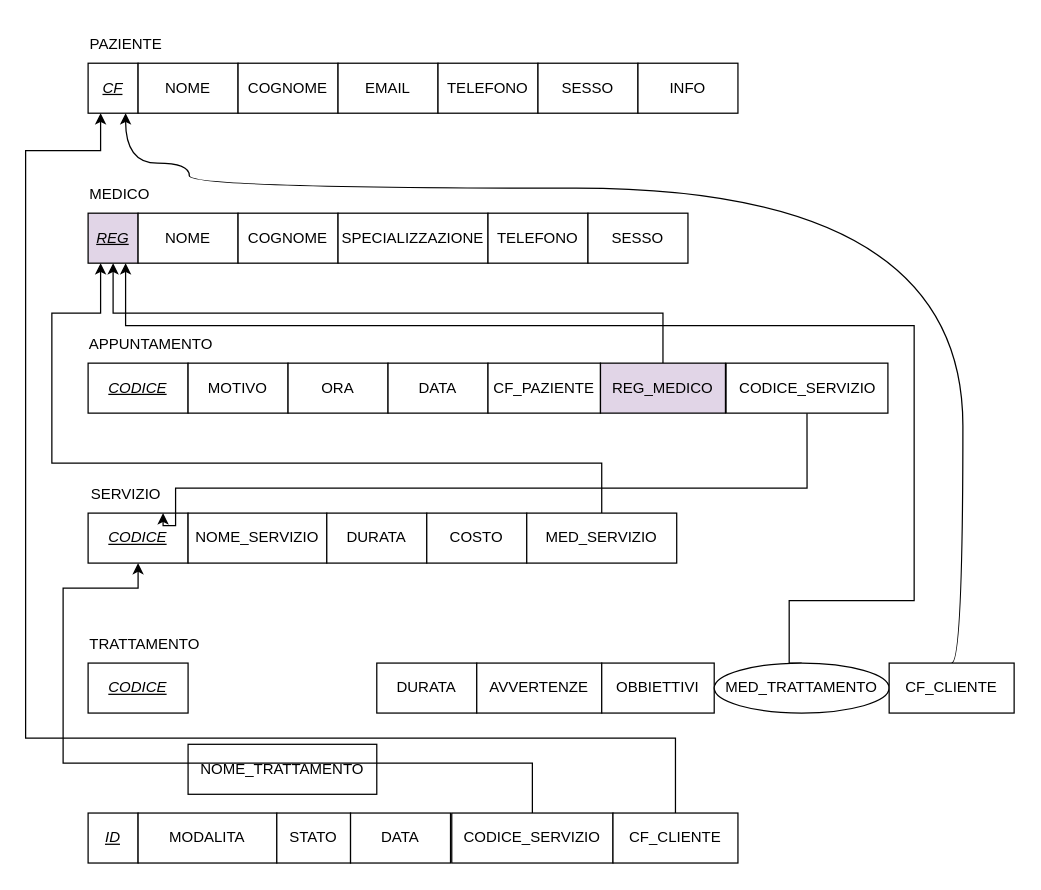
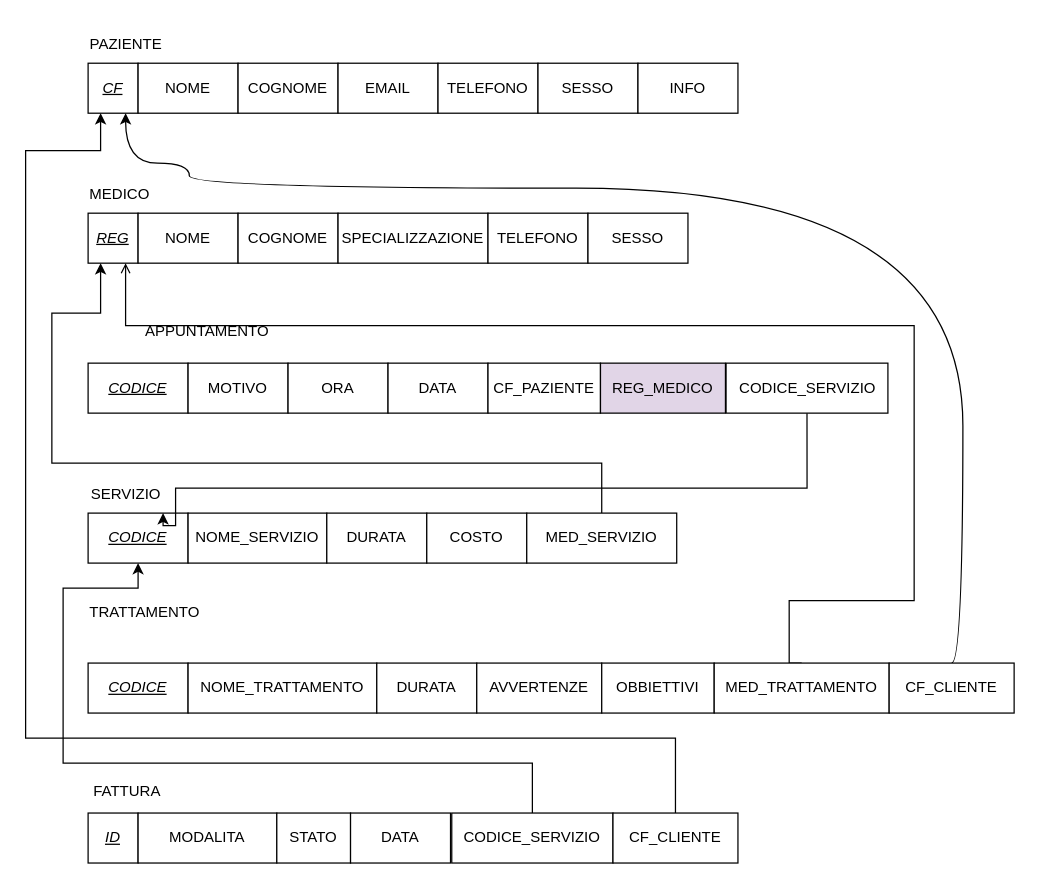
(113, 238) -> (113, 238)
(126, 273) -> (126, 270)
(392, 313) -> none
(151, 344) -> (207, 332)
(144, 644) -> (144, 613)
(802, 688) -> (802, 688)
(283, 769) -> (283, 688)
none -> (127, 792)
